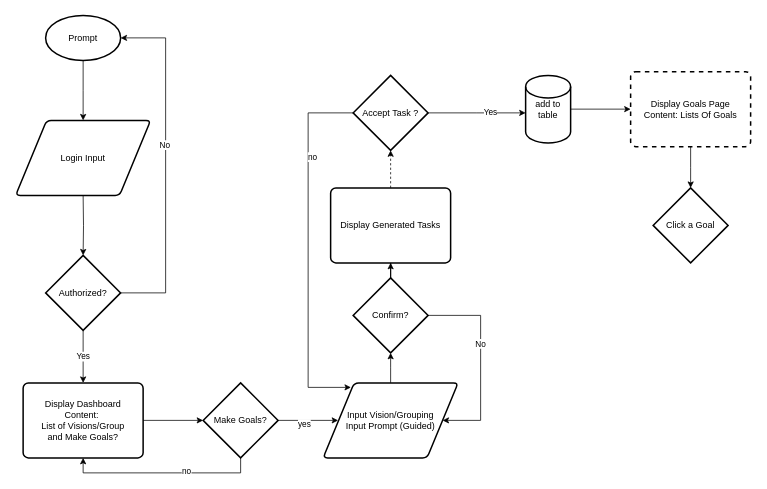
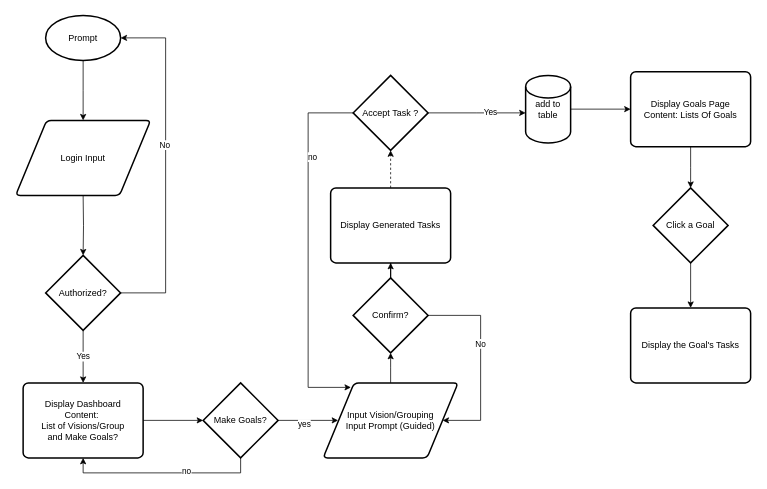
(690, 109) -> (690, 109)
none -> (690, 283)
none -> (690, 345)
